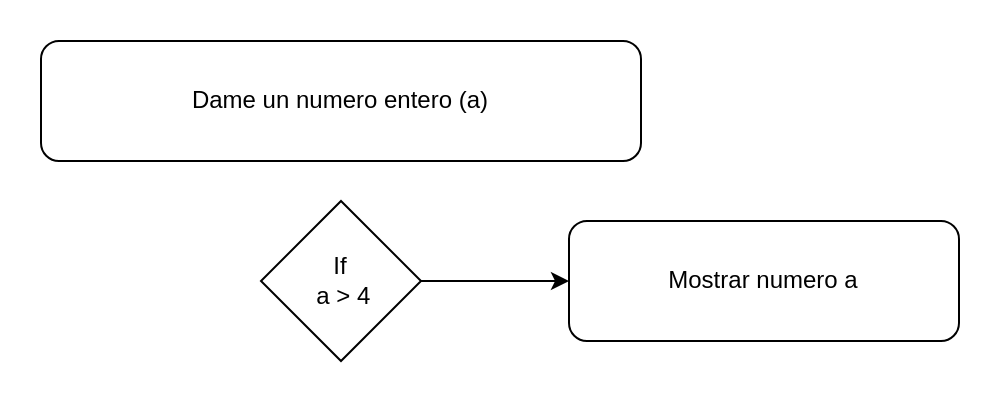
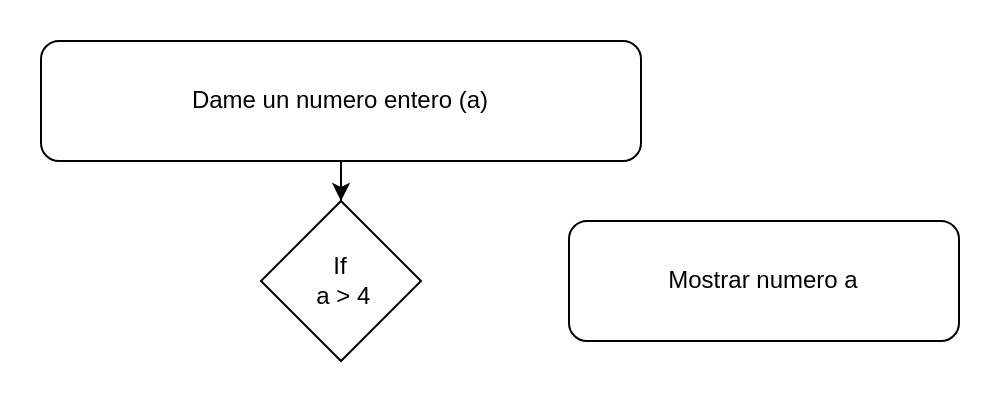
none -> (341, 188)
(488, 281) -> none
